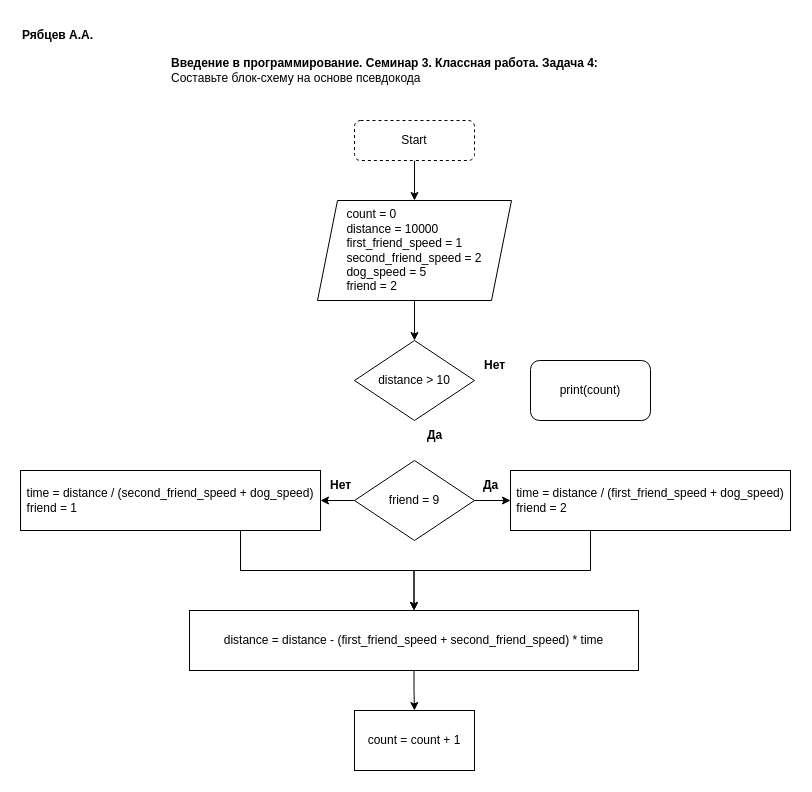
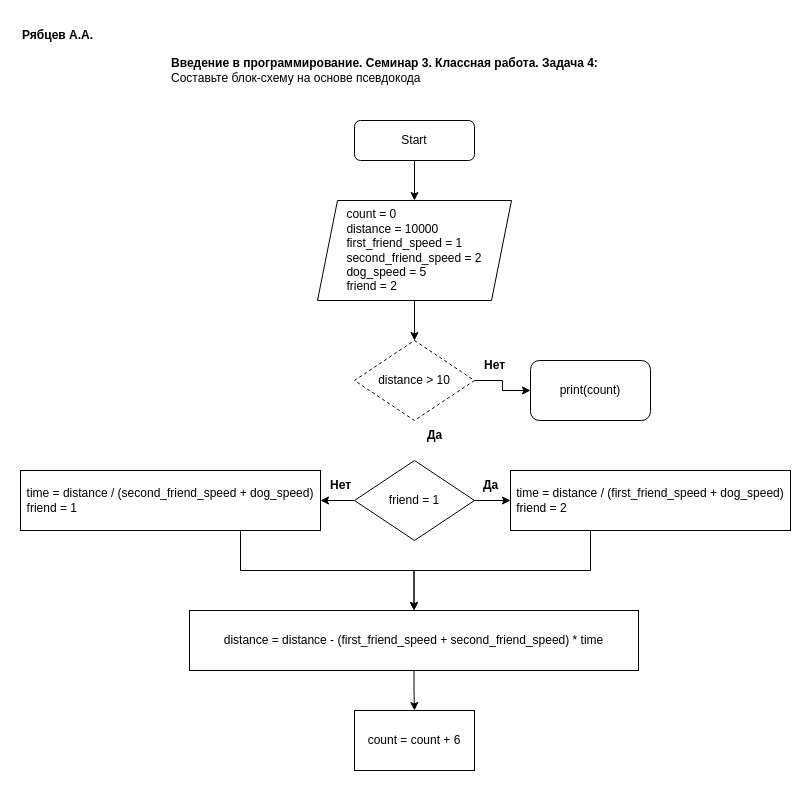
(415, 141) -> (415, 141)
(415, 381) -> (415, 381)
none -> (503, 382)
(415, 501) -> (415, 501)
(415, 741) -> (415, 741)
